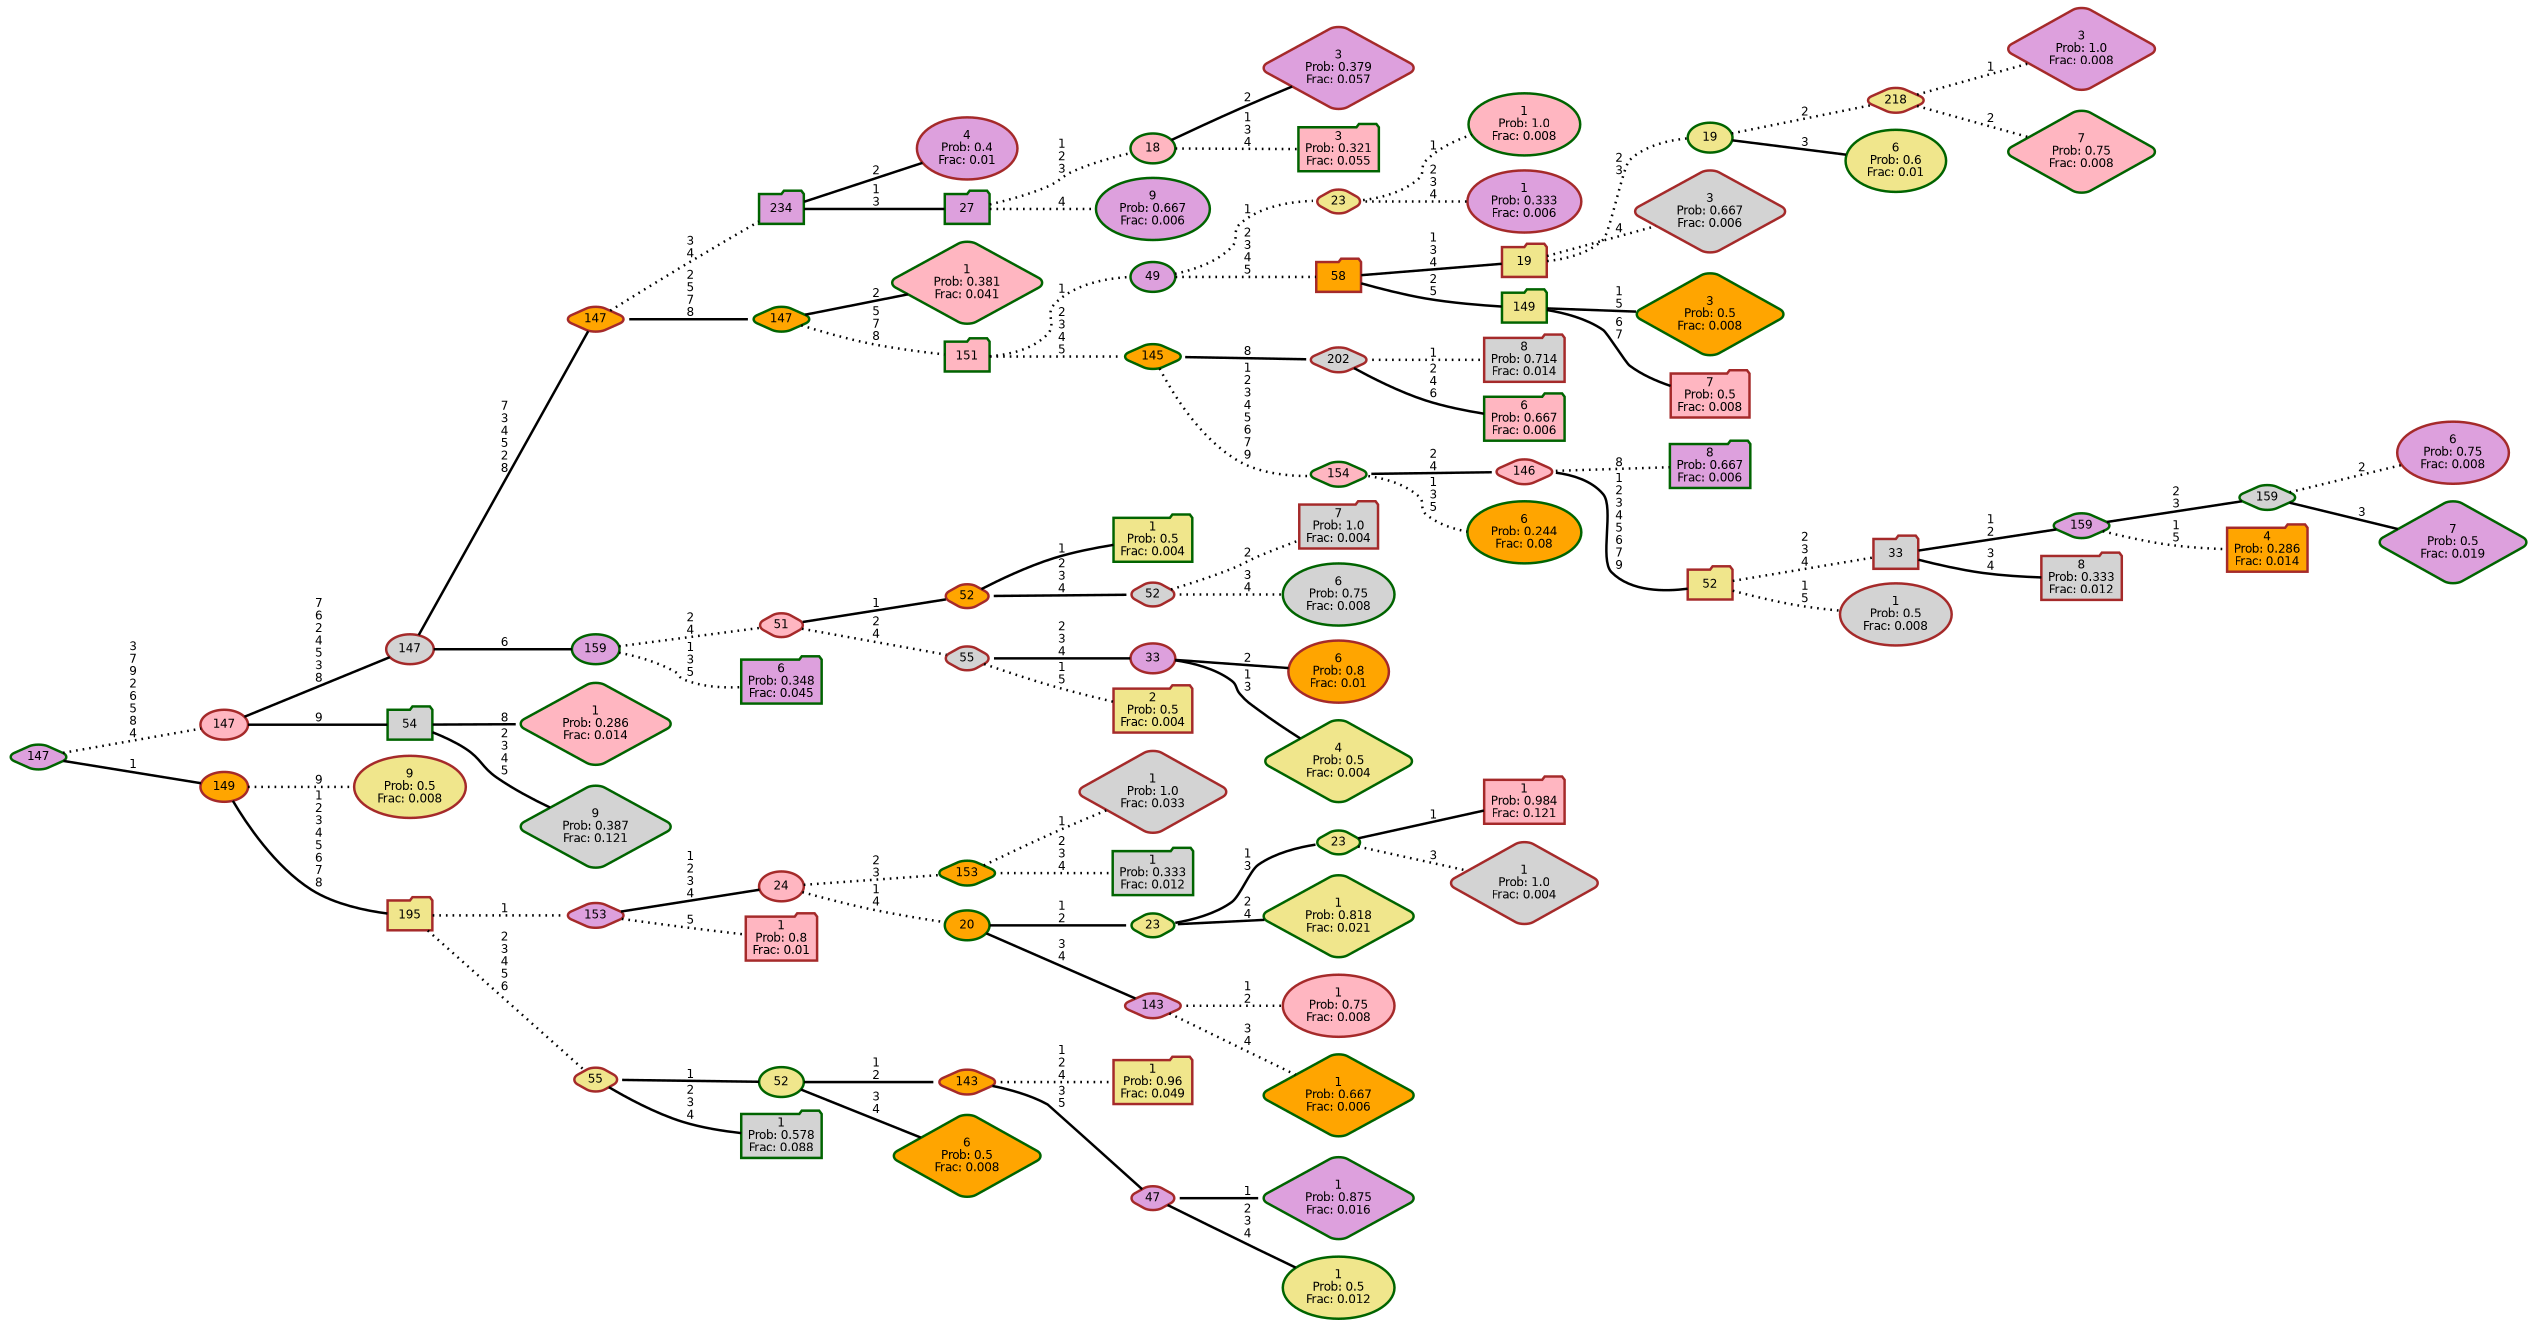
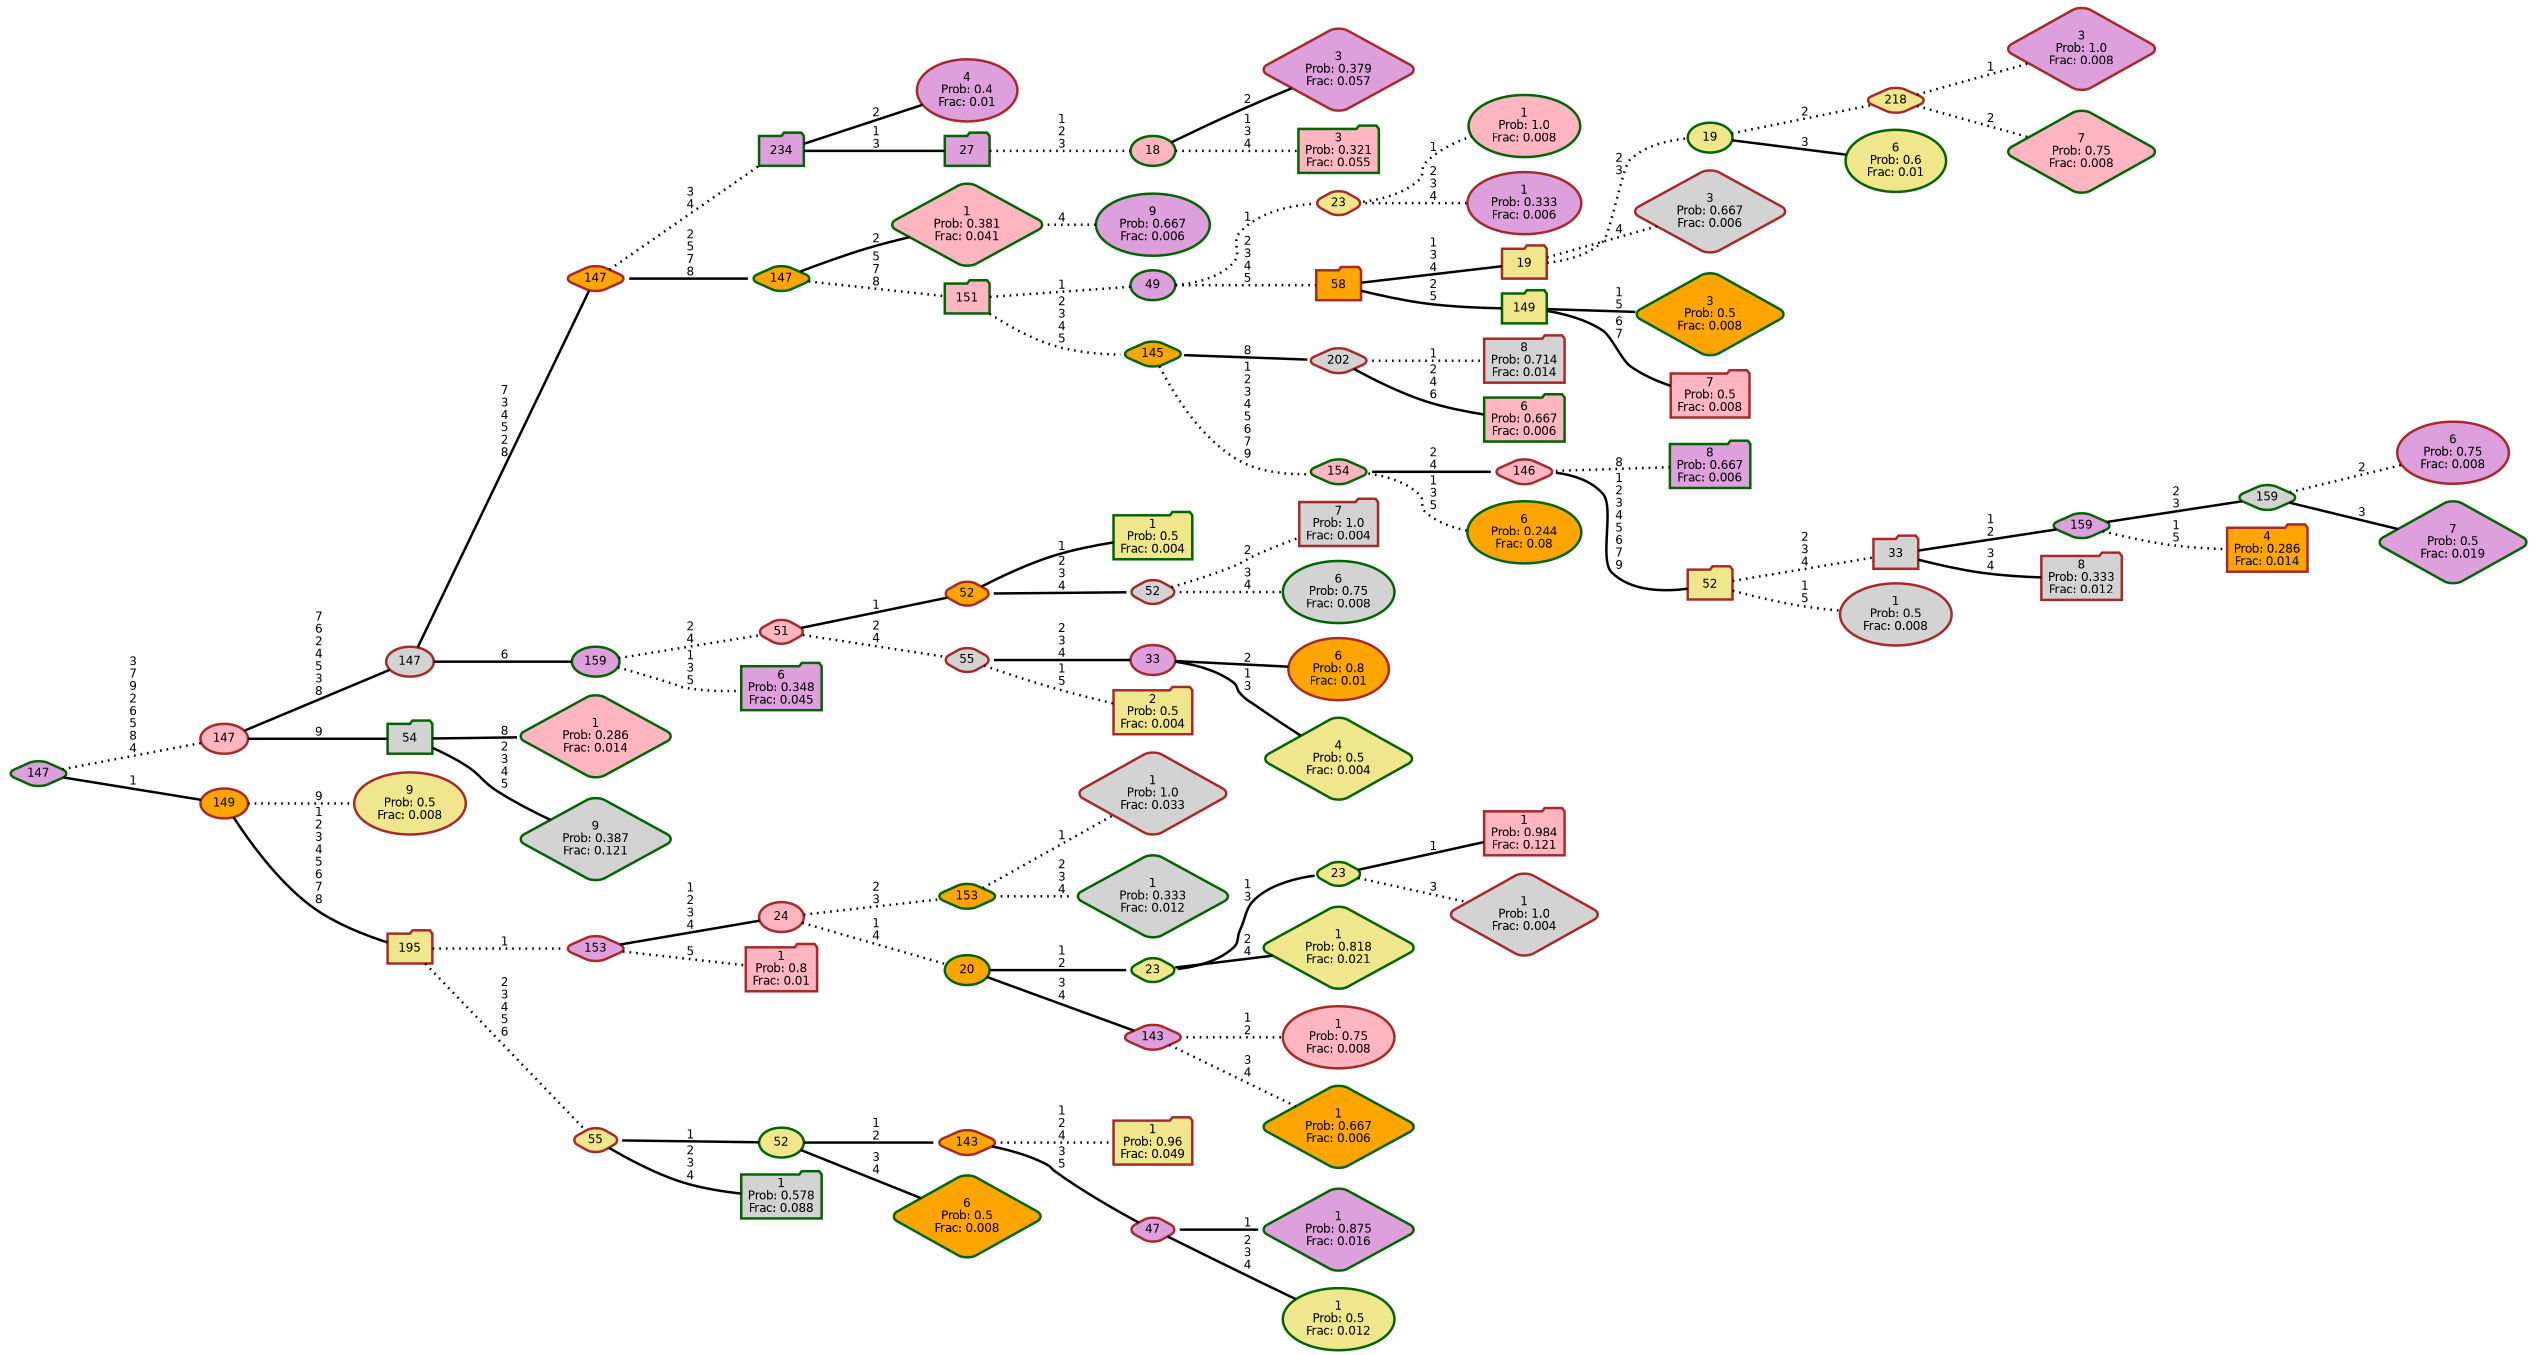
(1043, 209) -> (1072, 225)
(1153, 873) -> (1153, 896)
